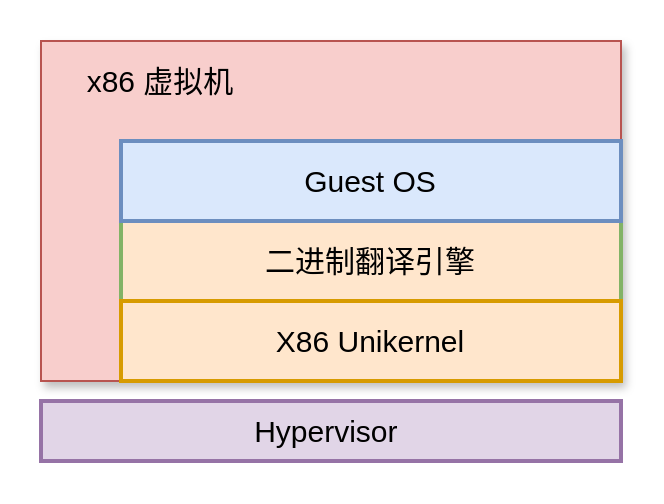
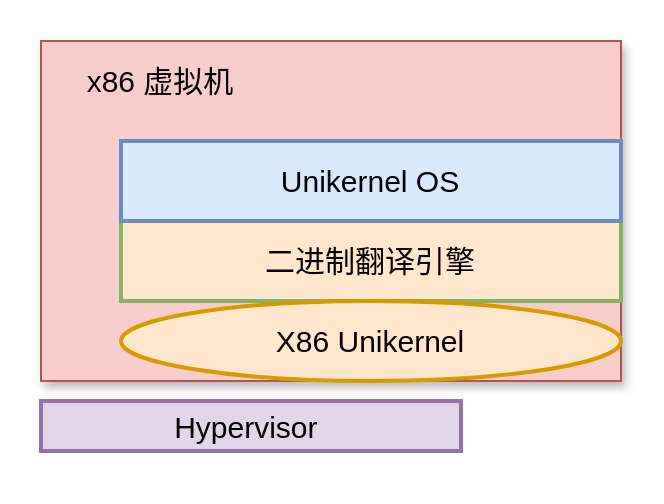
(371, 181) -> (371, 181)
(371, 341) -> (371, 341)
(331, 431) -> (251, 426)
